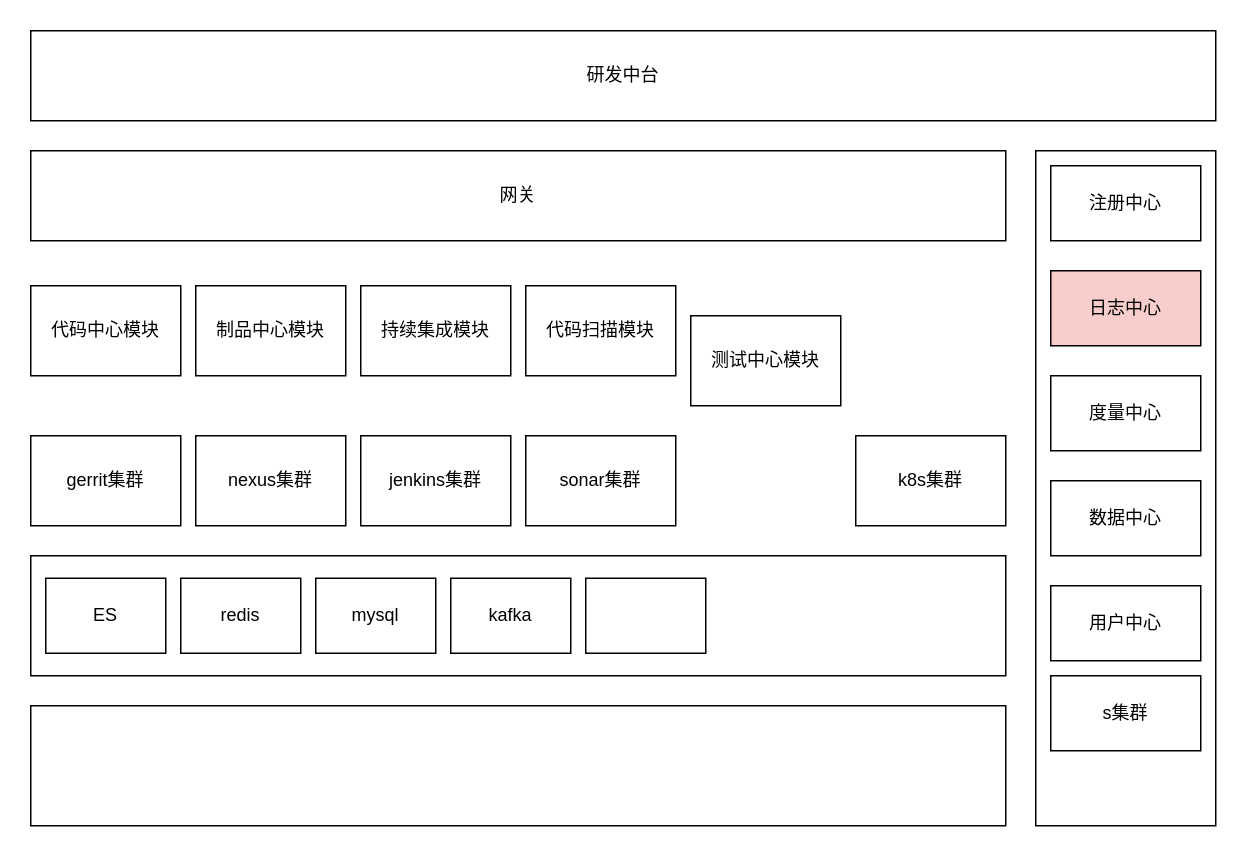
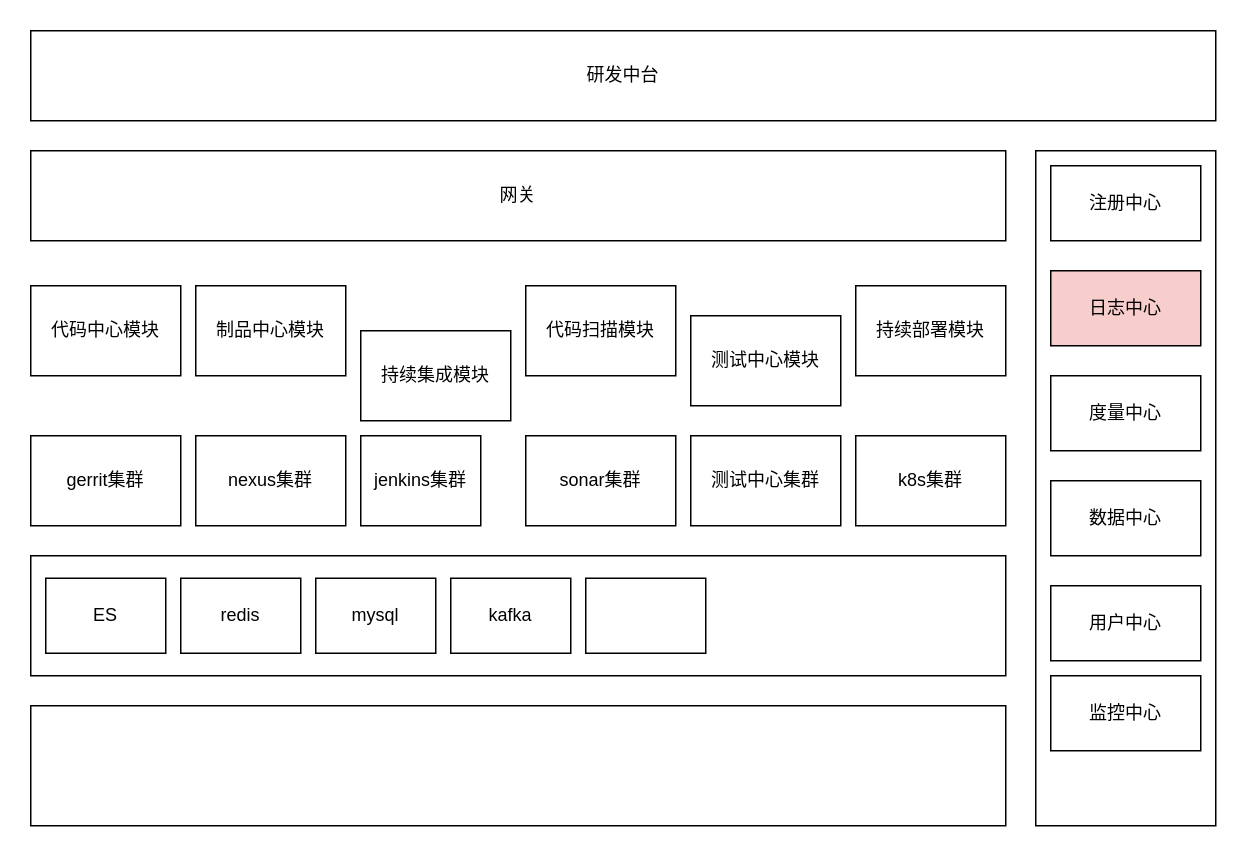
(436, 331) -> (436, 376)
none -> (931, 331)
(436, 481) -> (421, 481)
none -> (766, 481)
(1126, 713) -> (1126, 713)
